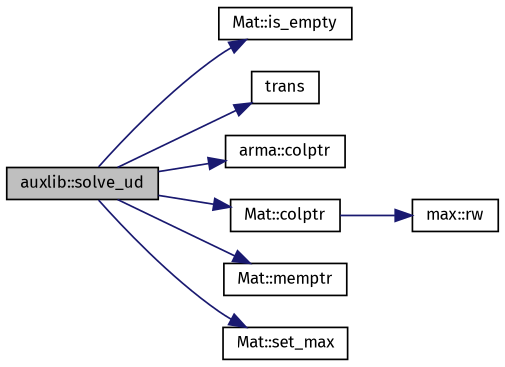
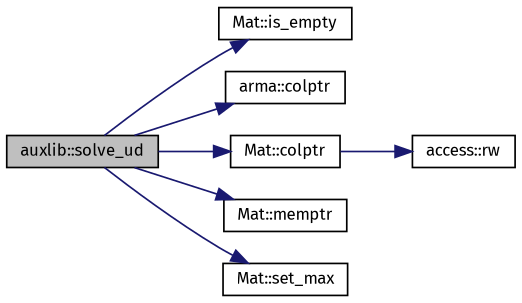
(285, 88) -> none
(455, 215) -> (464, 152)
